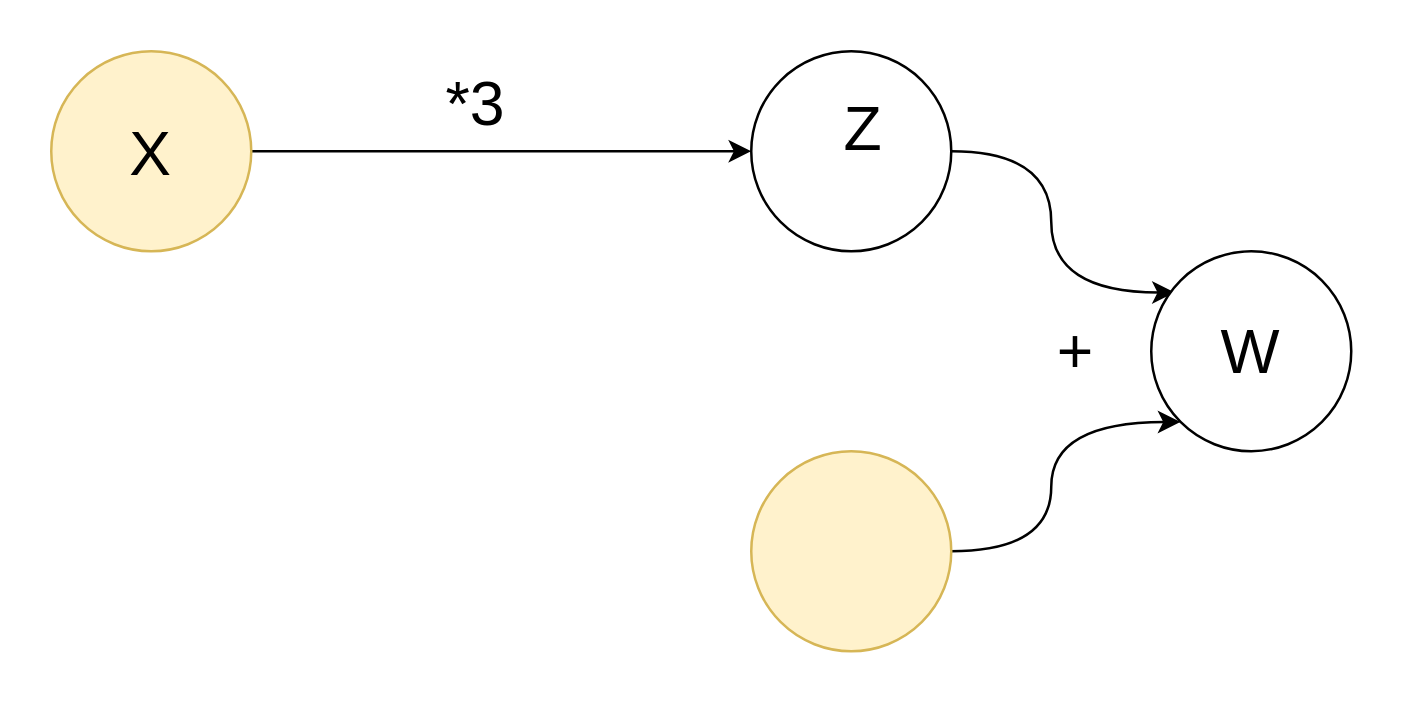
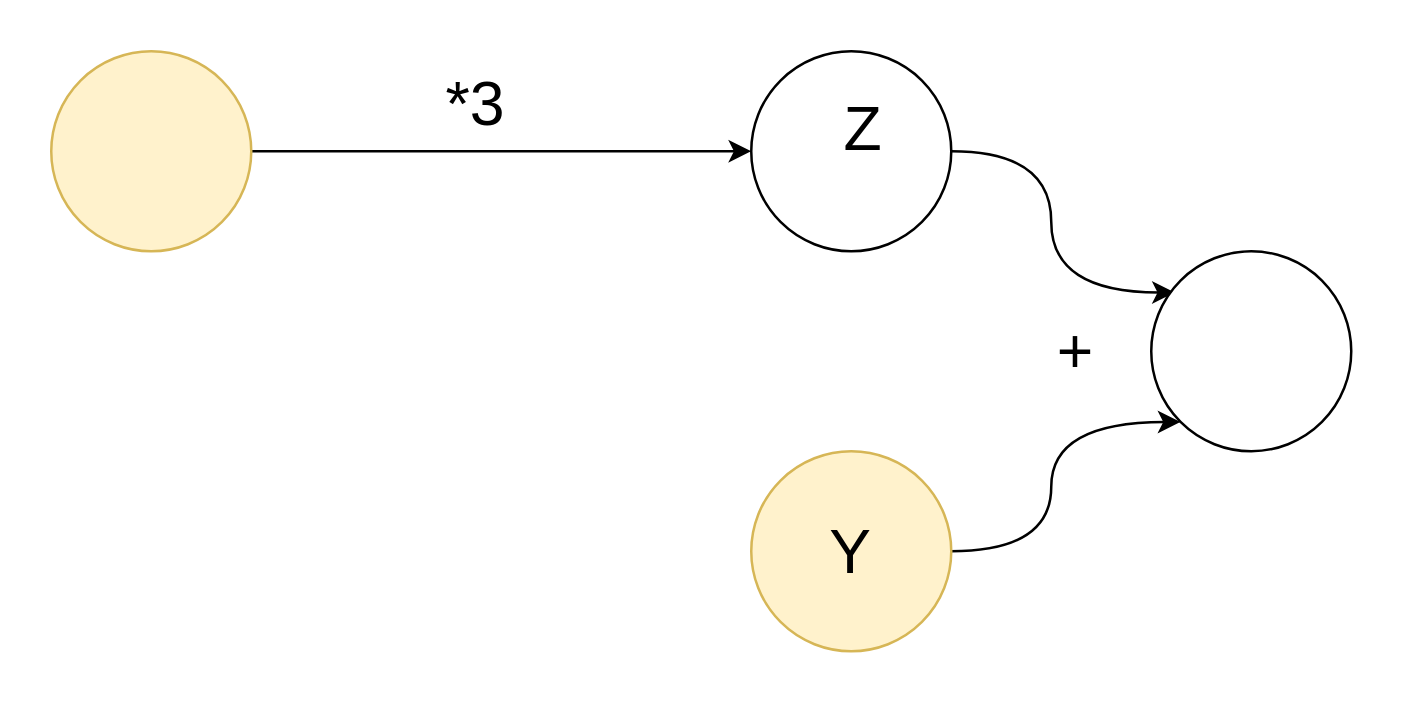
(151, 151) -> none
(1251, 349) -> none
none -> (851, 549)
